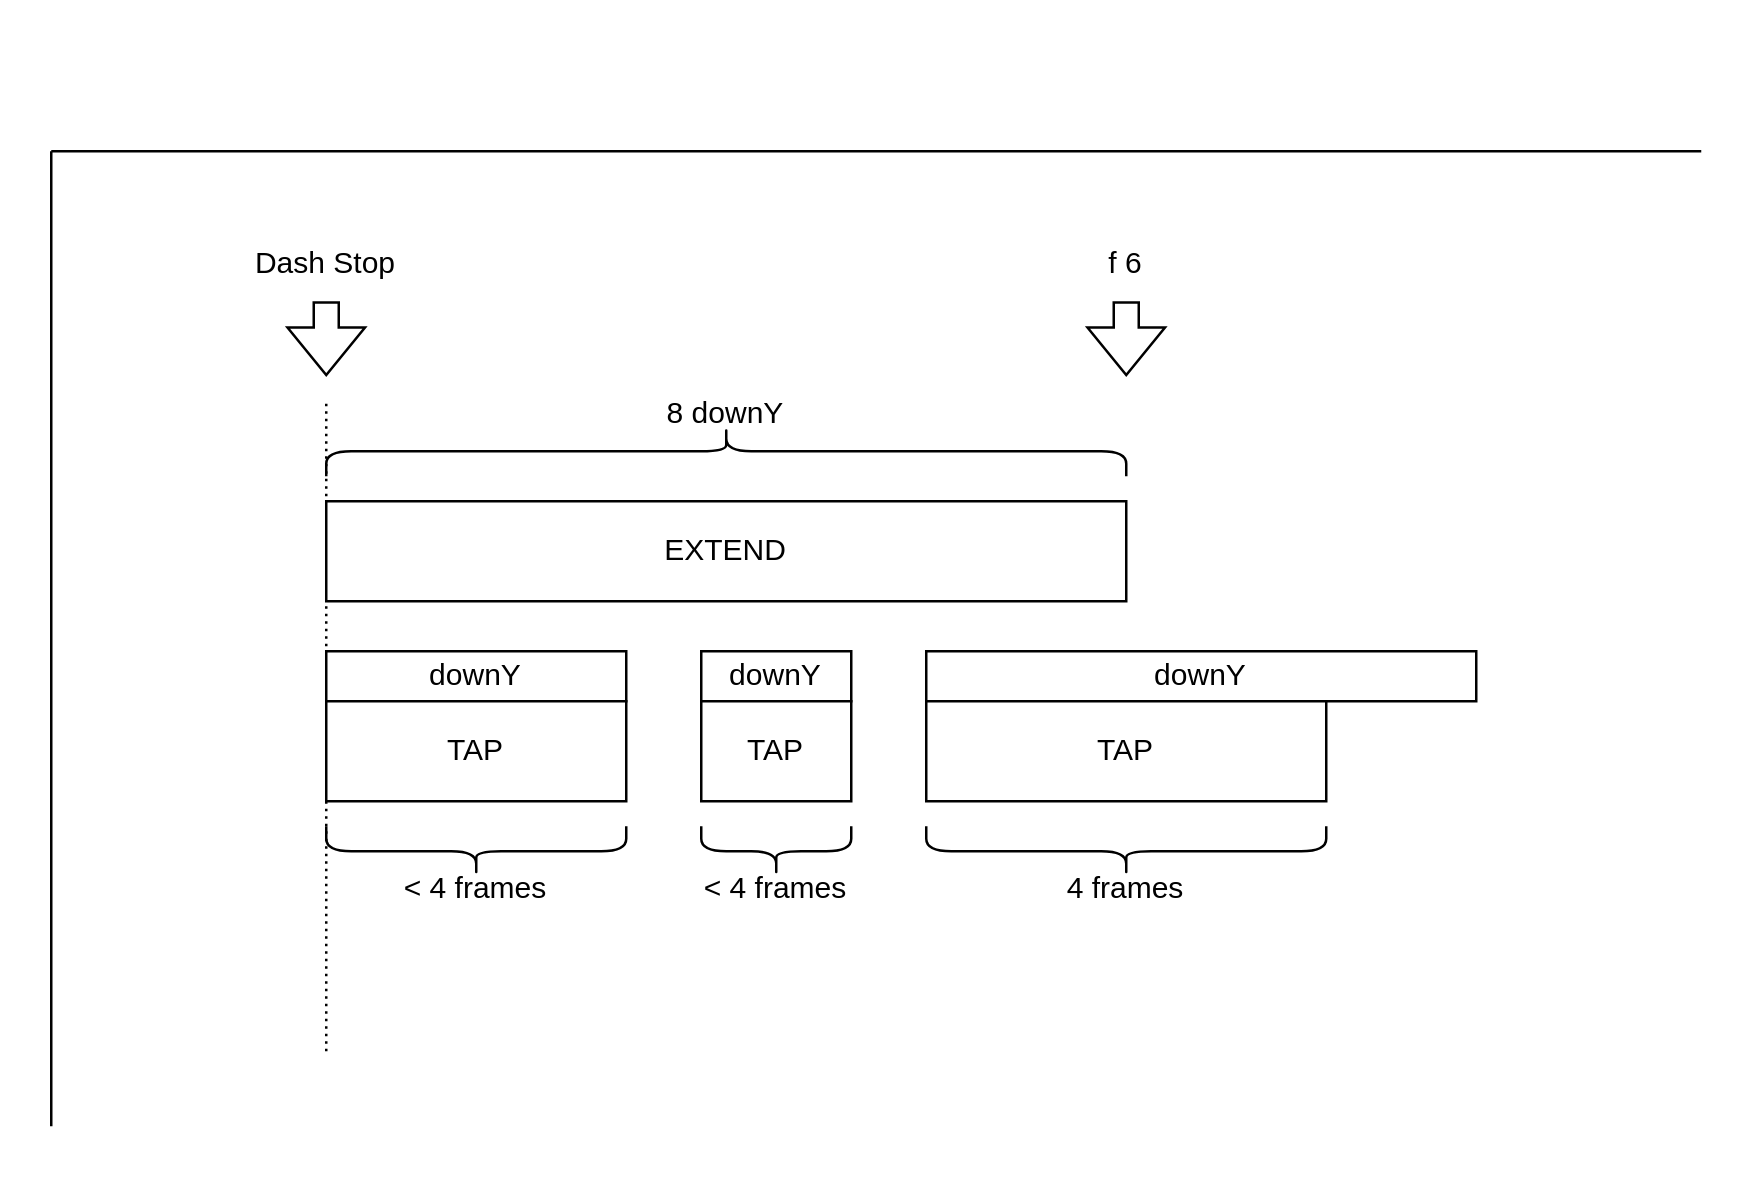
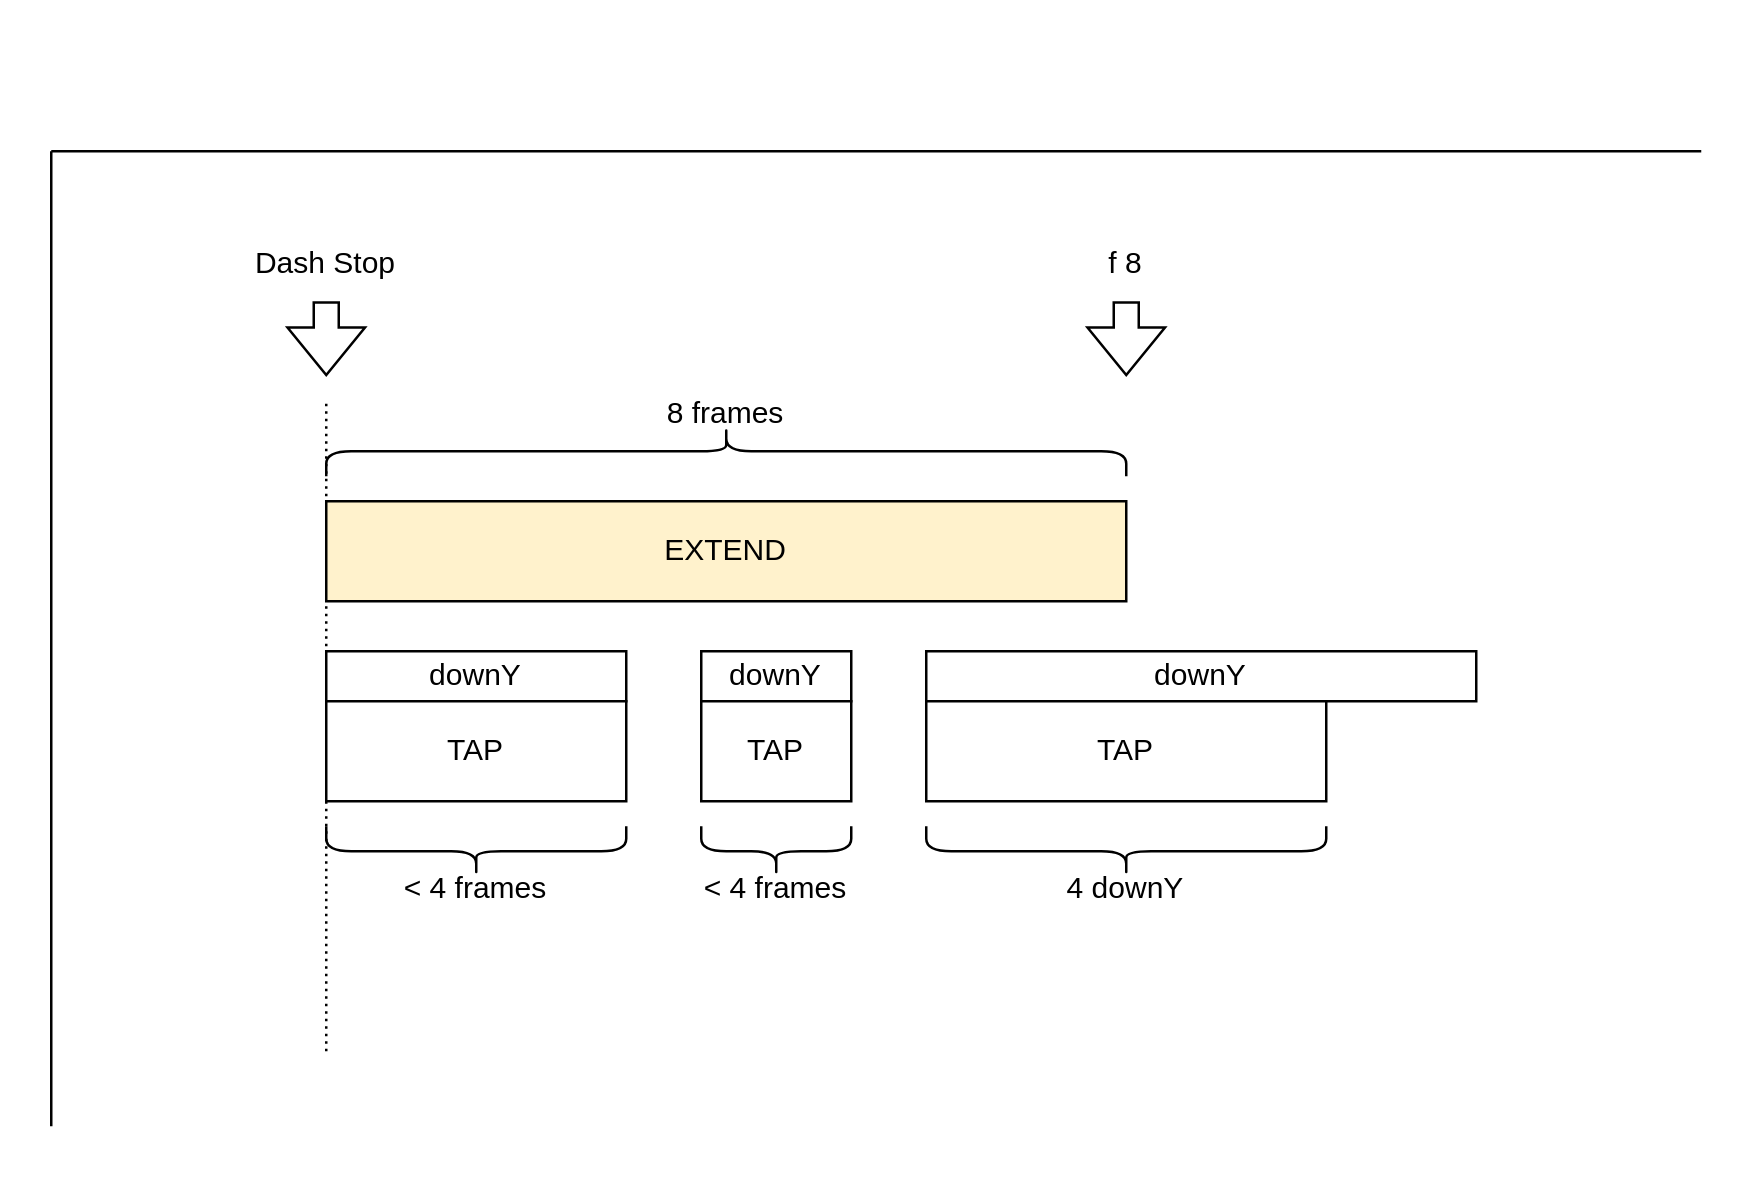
(1126, 264) -> (1126, 264)
(726, 414) -> (726, 414)
(726, 551) -> (726, 551)
(1126, 889) -> (1126, 889)
